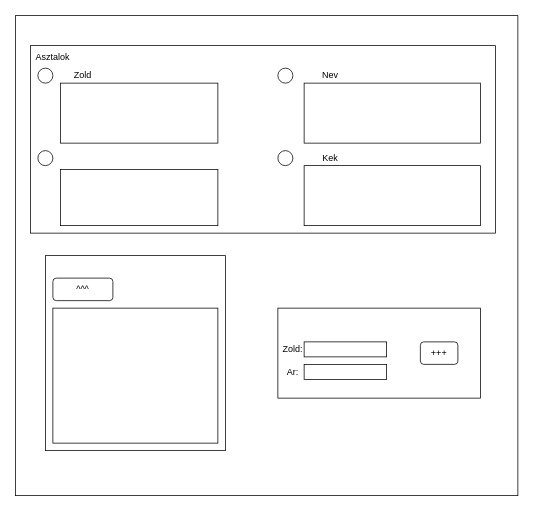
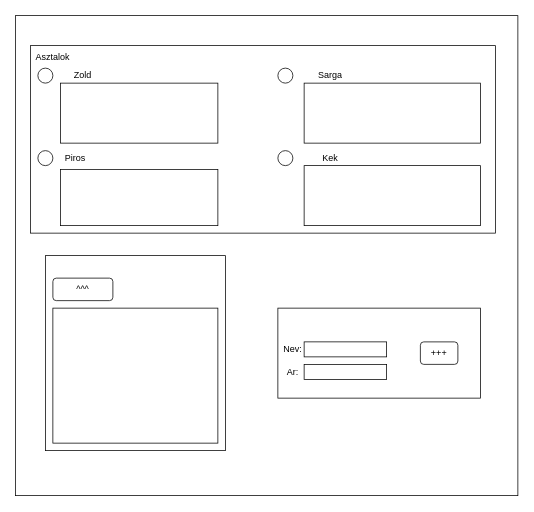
(330, 75) -> (330, 75)
none -> (75, 158)
(293, 349) -> (293, 349)
